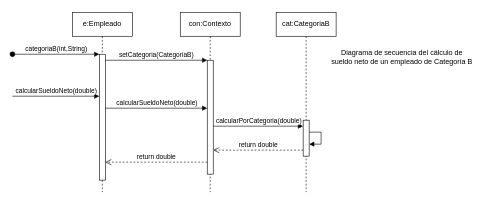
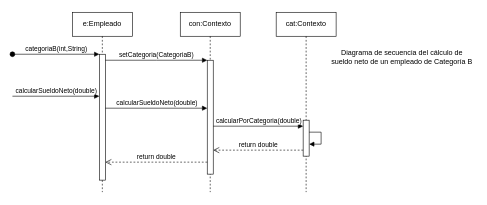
(306, 24) -> (306, 24)
